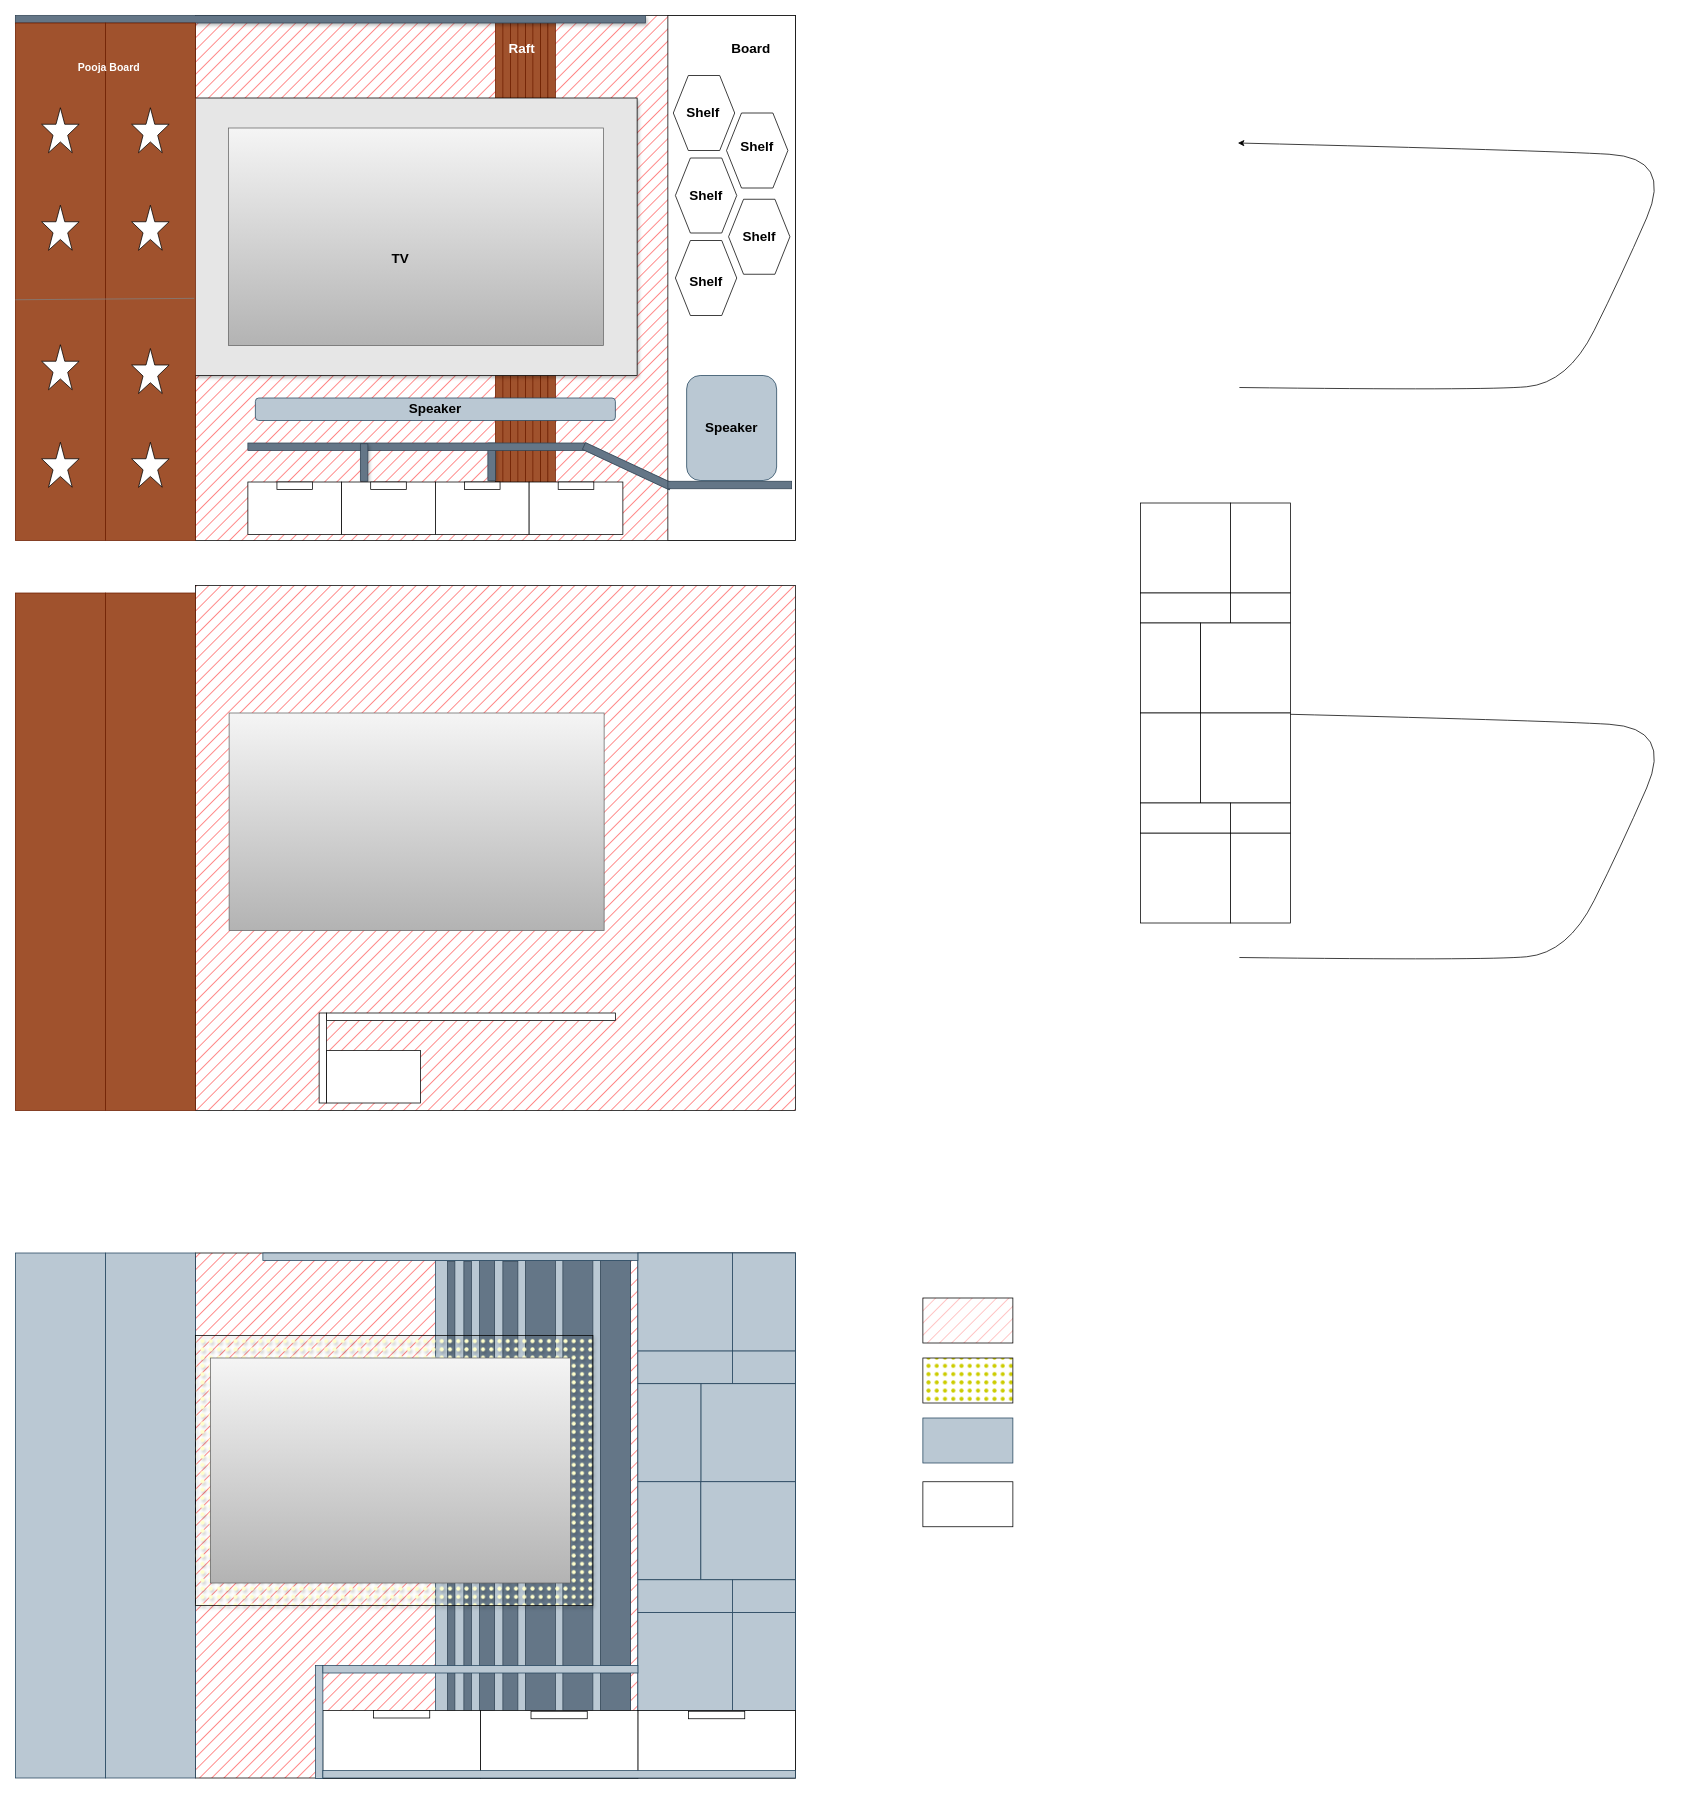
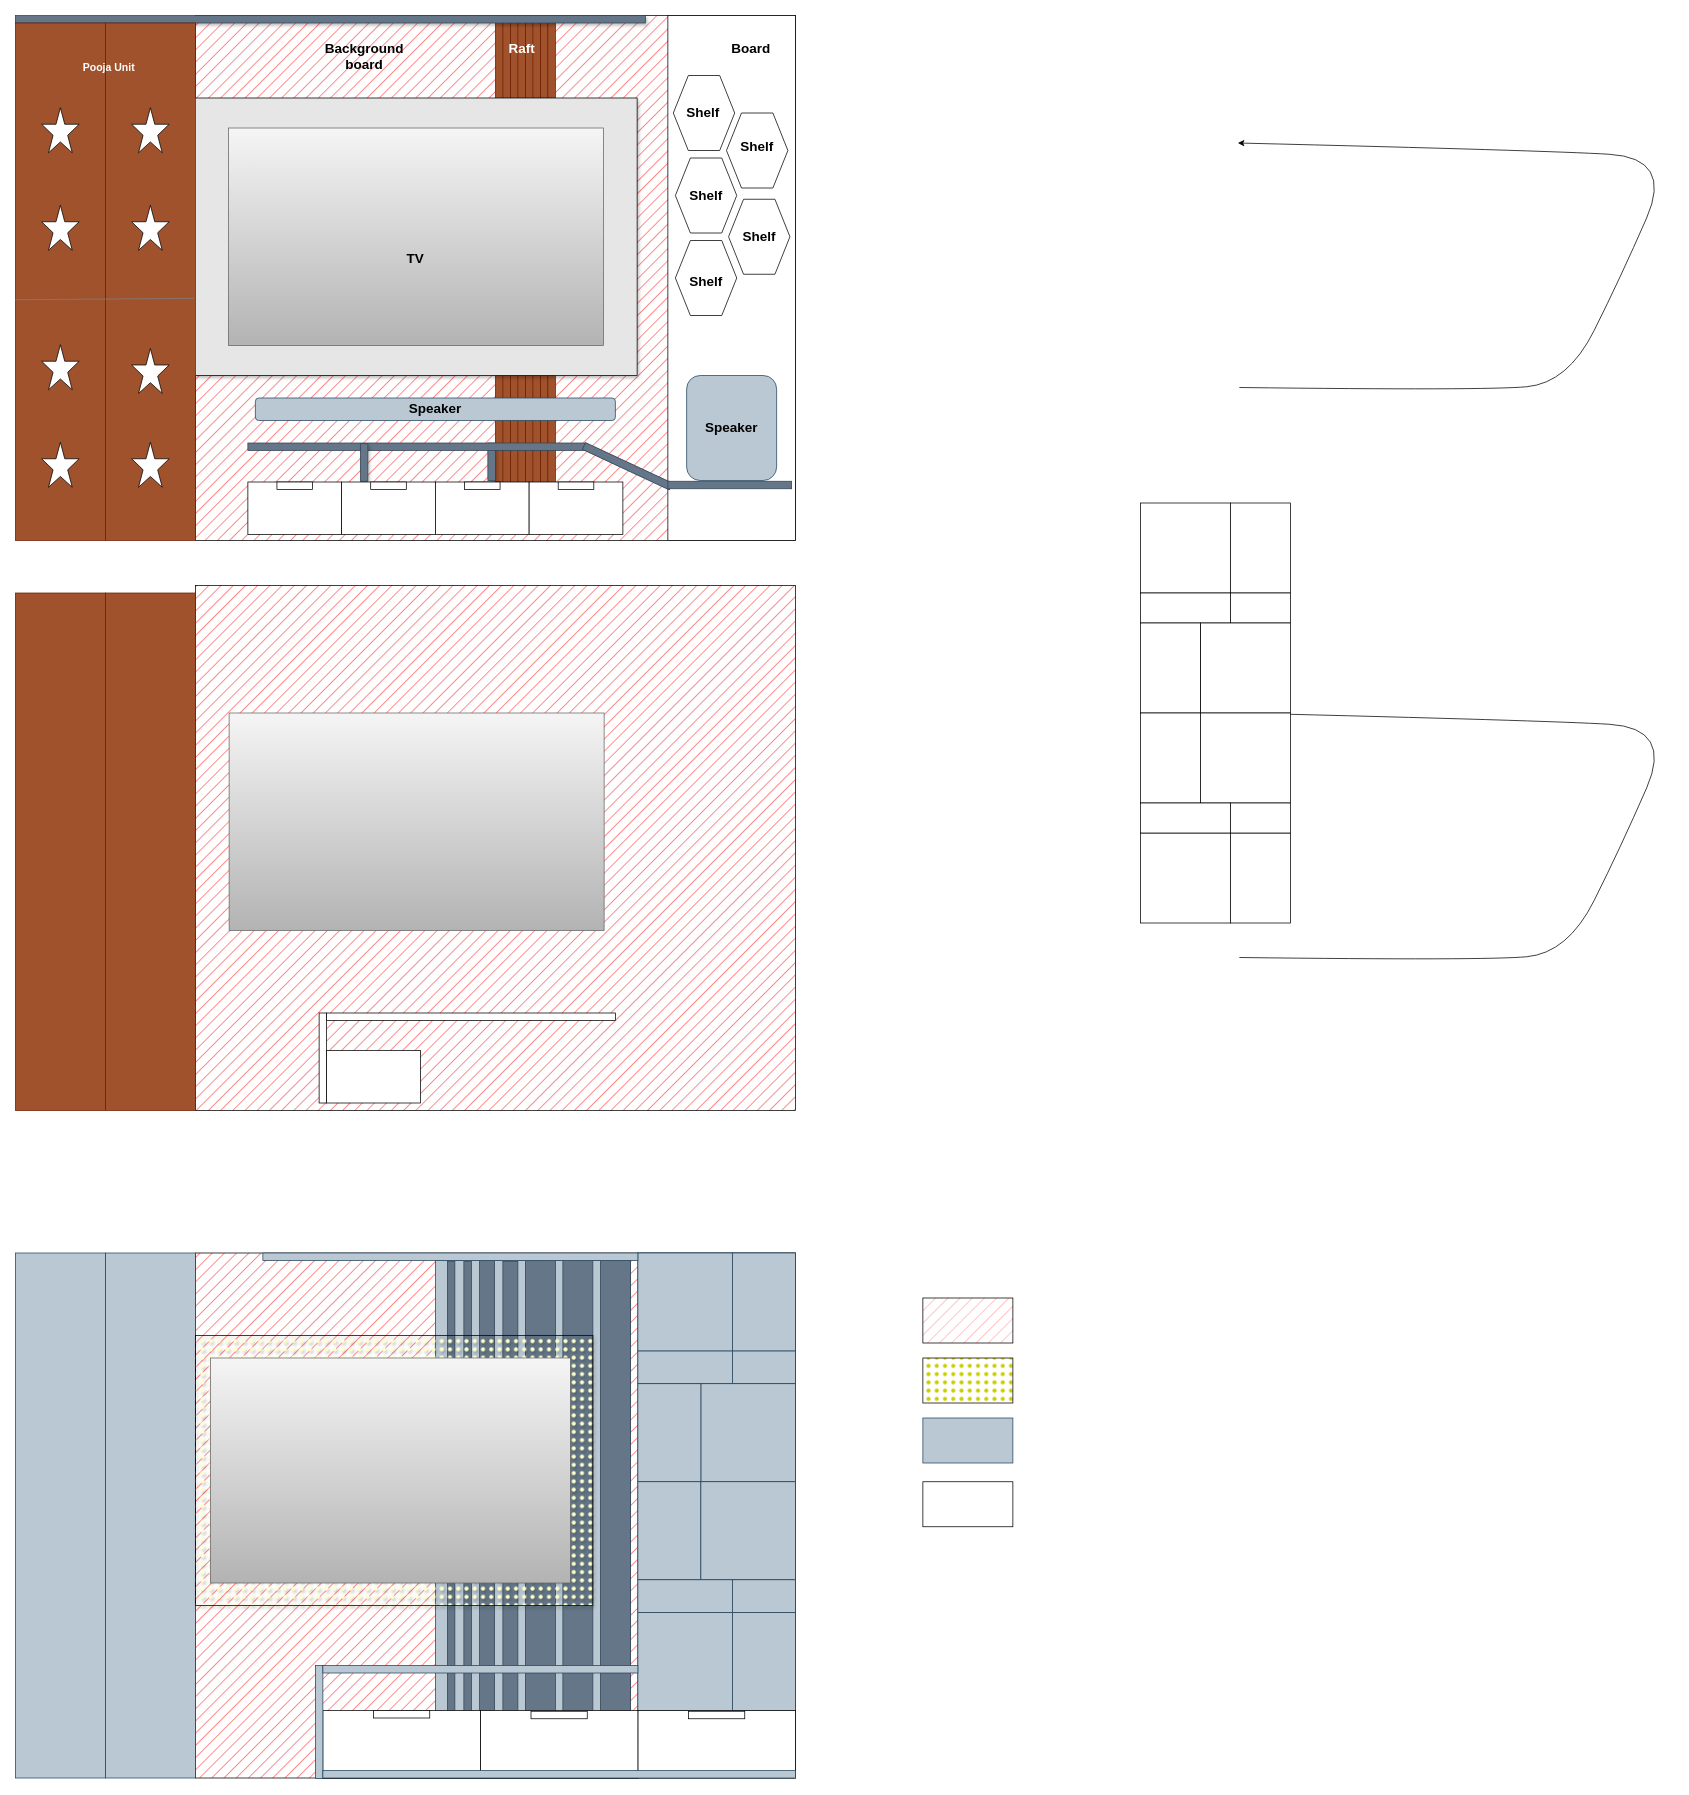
none -> (364, 57)
(109, 68) -> (109, 68)
(401, 259) -> (416, 259)
